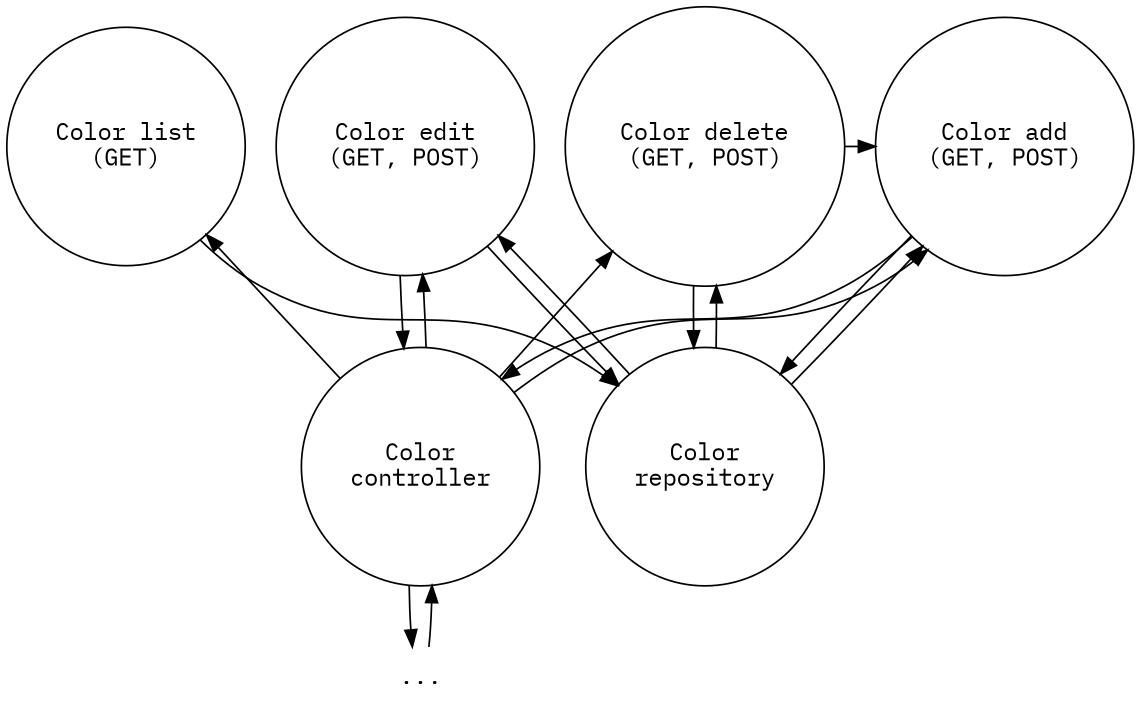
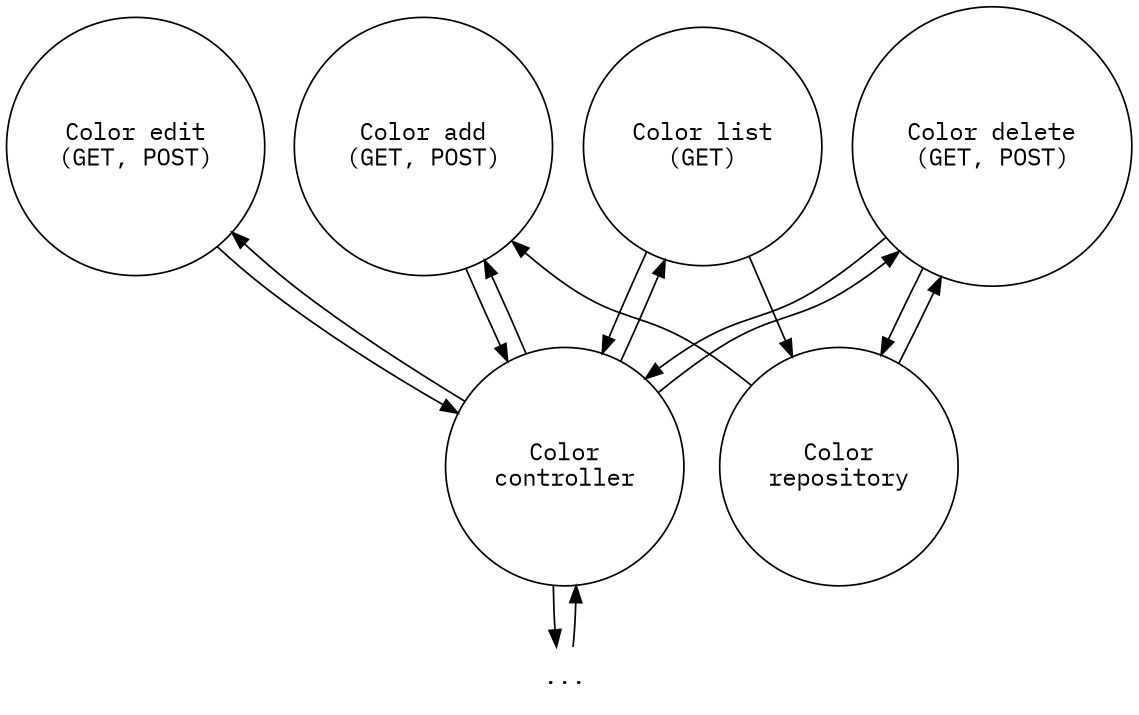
(852, 146) -> (783, 307)
none -> (628, 294)
(546, 309) -> none
(573, 314) -> none
(834, 317) -> none
